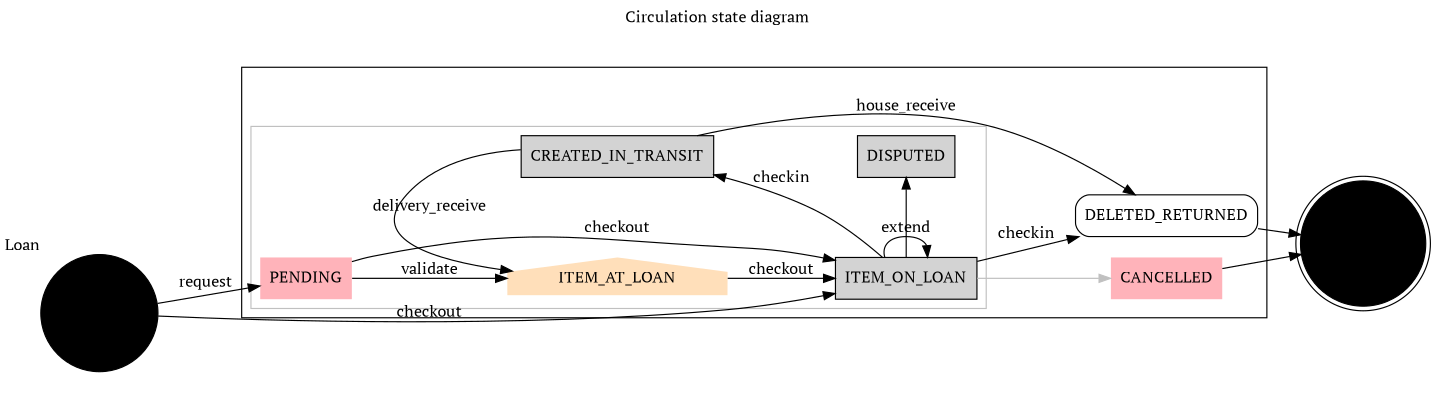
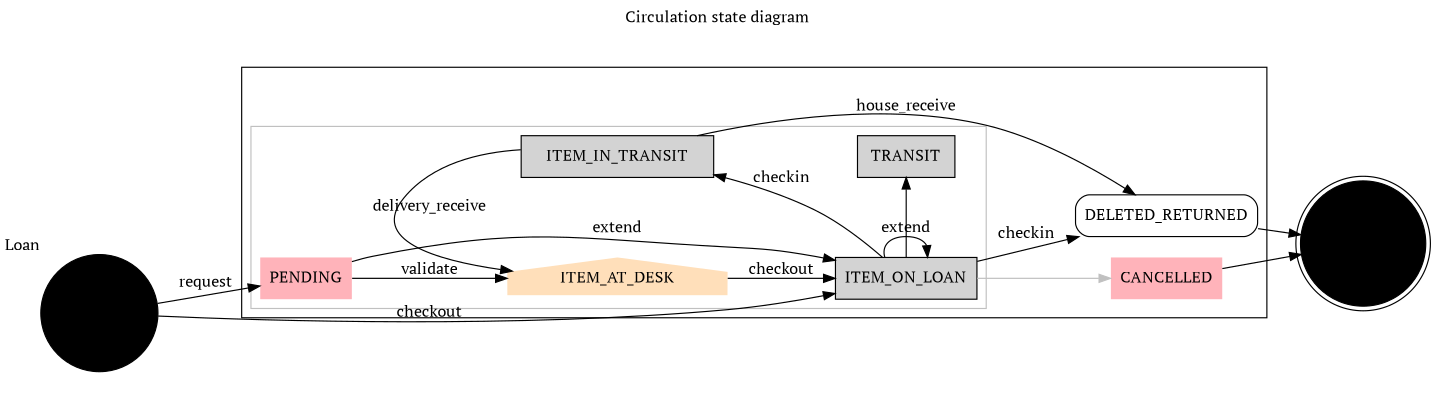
(617, 157) -> (617, 157)
(906, 157) -> (906, 157)
(617, 228) -> (617, 228)
(617, 278) -> (617, 278)
